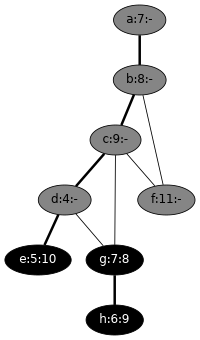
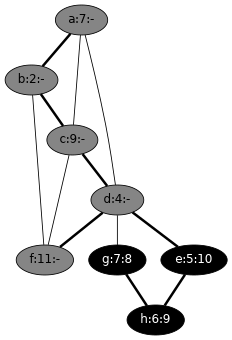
(140, 80) -> (32, 80)
none -> (103, 109)
(115, 200) -> (77, 80)
none -> (81, 230)
none -> (175, 290)
